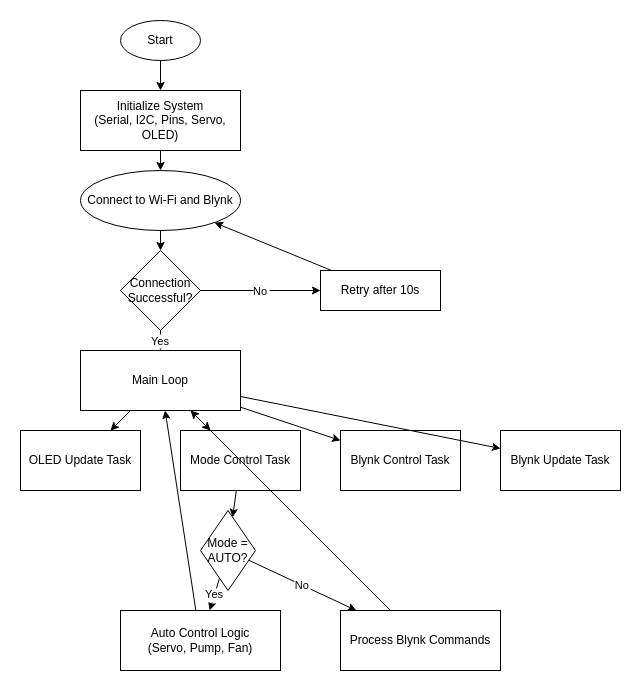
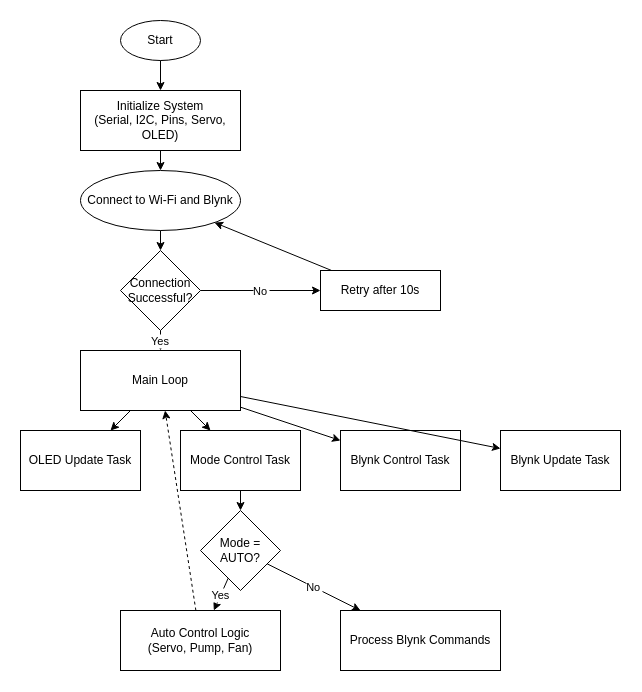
(181, 513) -> (181, 513)
(300, 520) -> (331, 551)
(228, 551) -> (241, 551)
